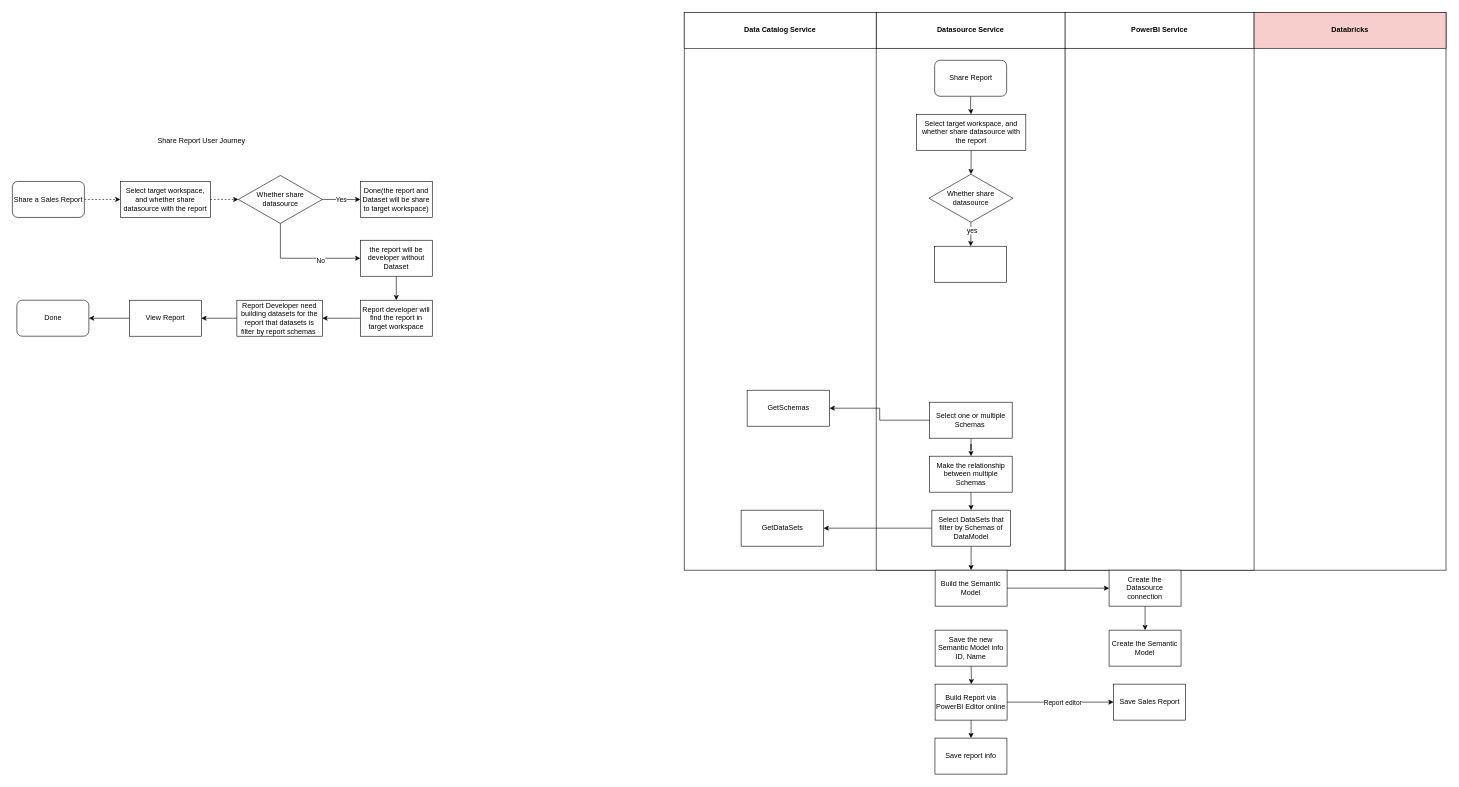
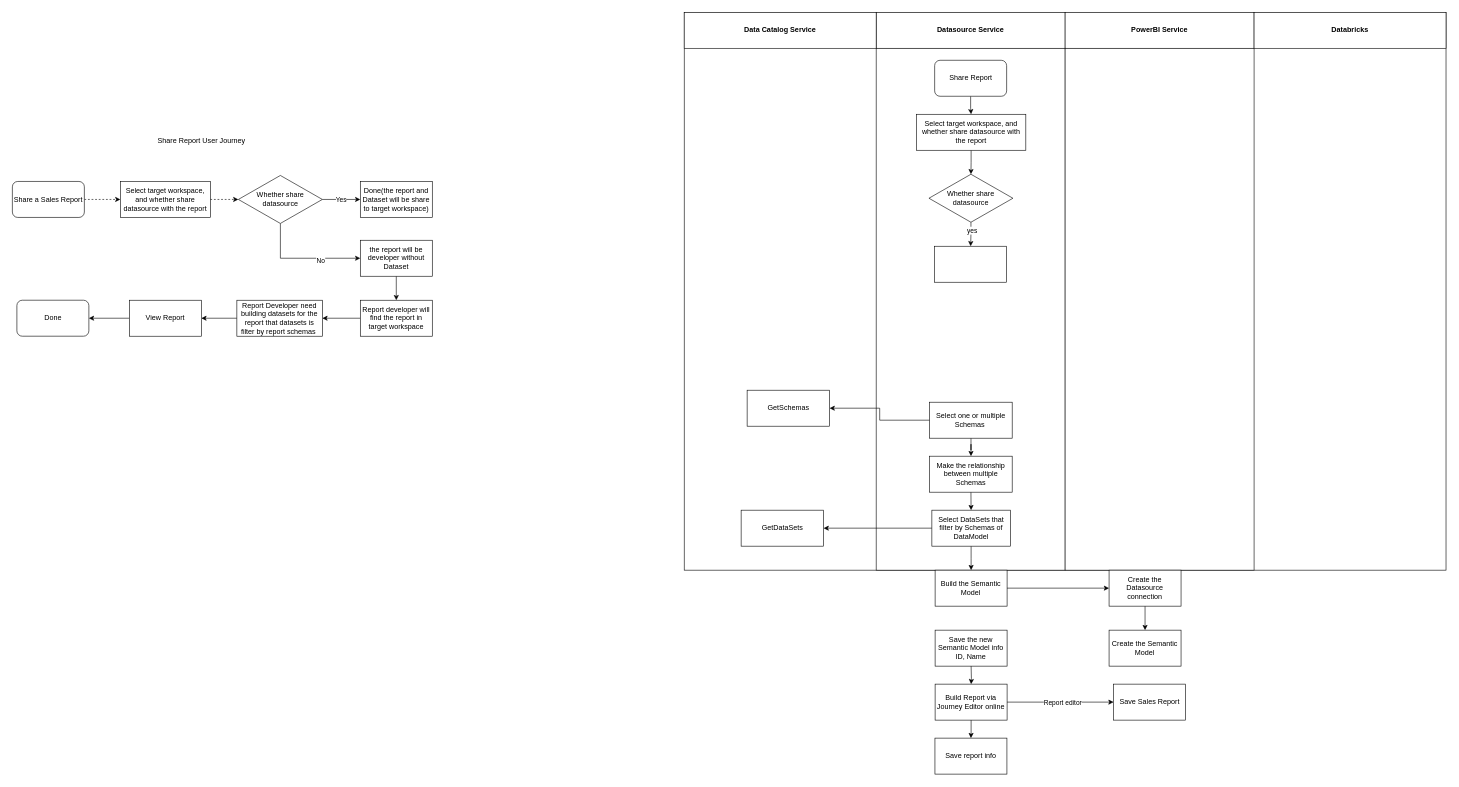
(1350, 30) -> (1350, 30)
(971, 702) -> (971, 702)
